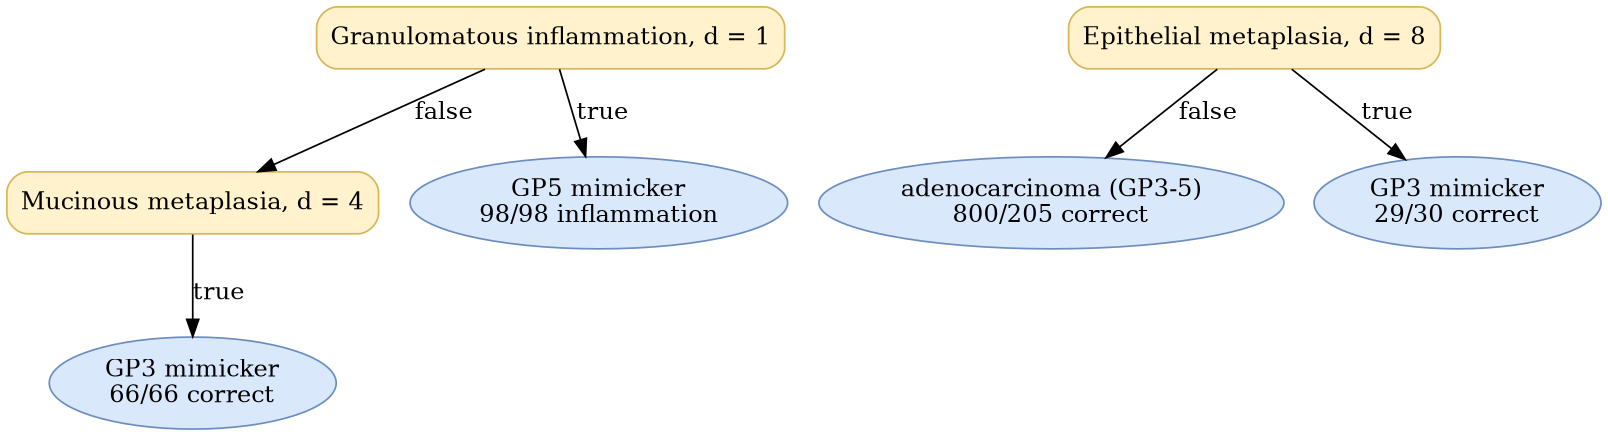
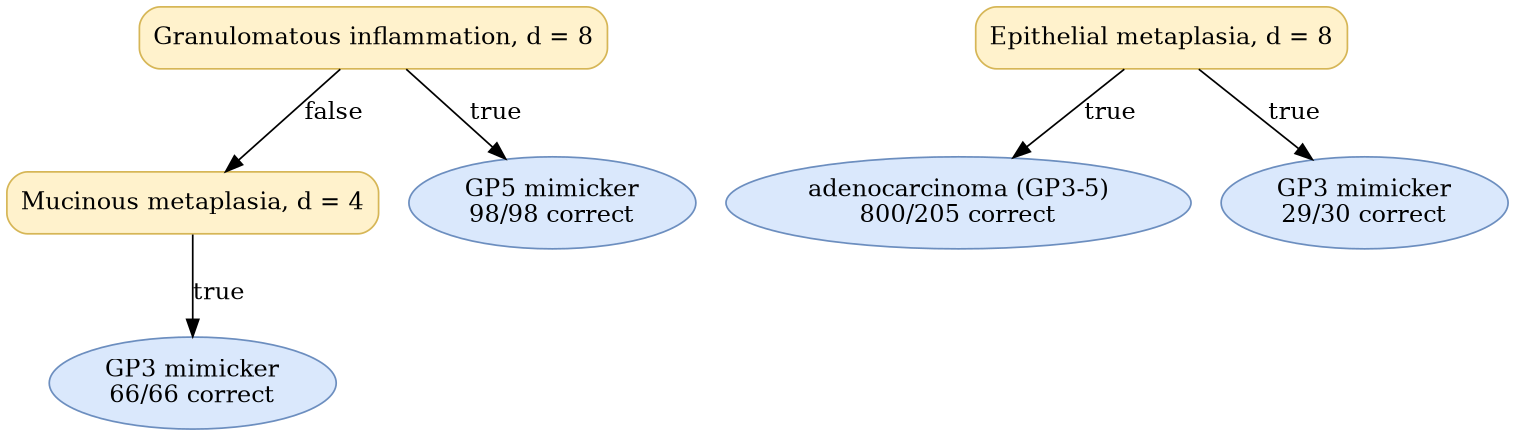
(551, 38) -> (373, 38)
(1208, 113) -> (1111, 113)
(599, 215) -> (552, 215)
